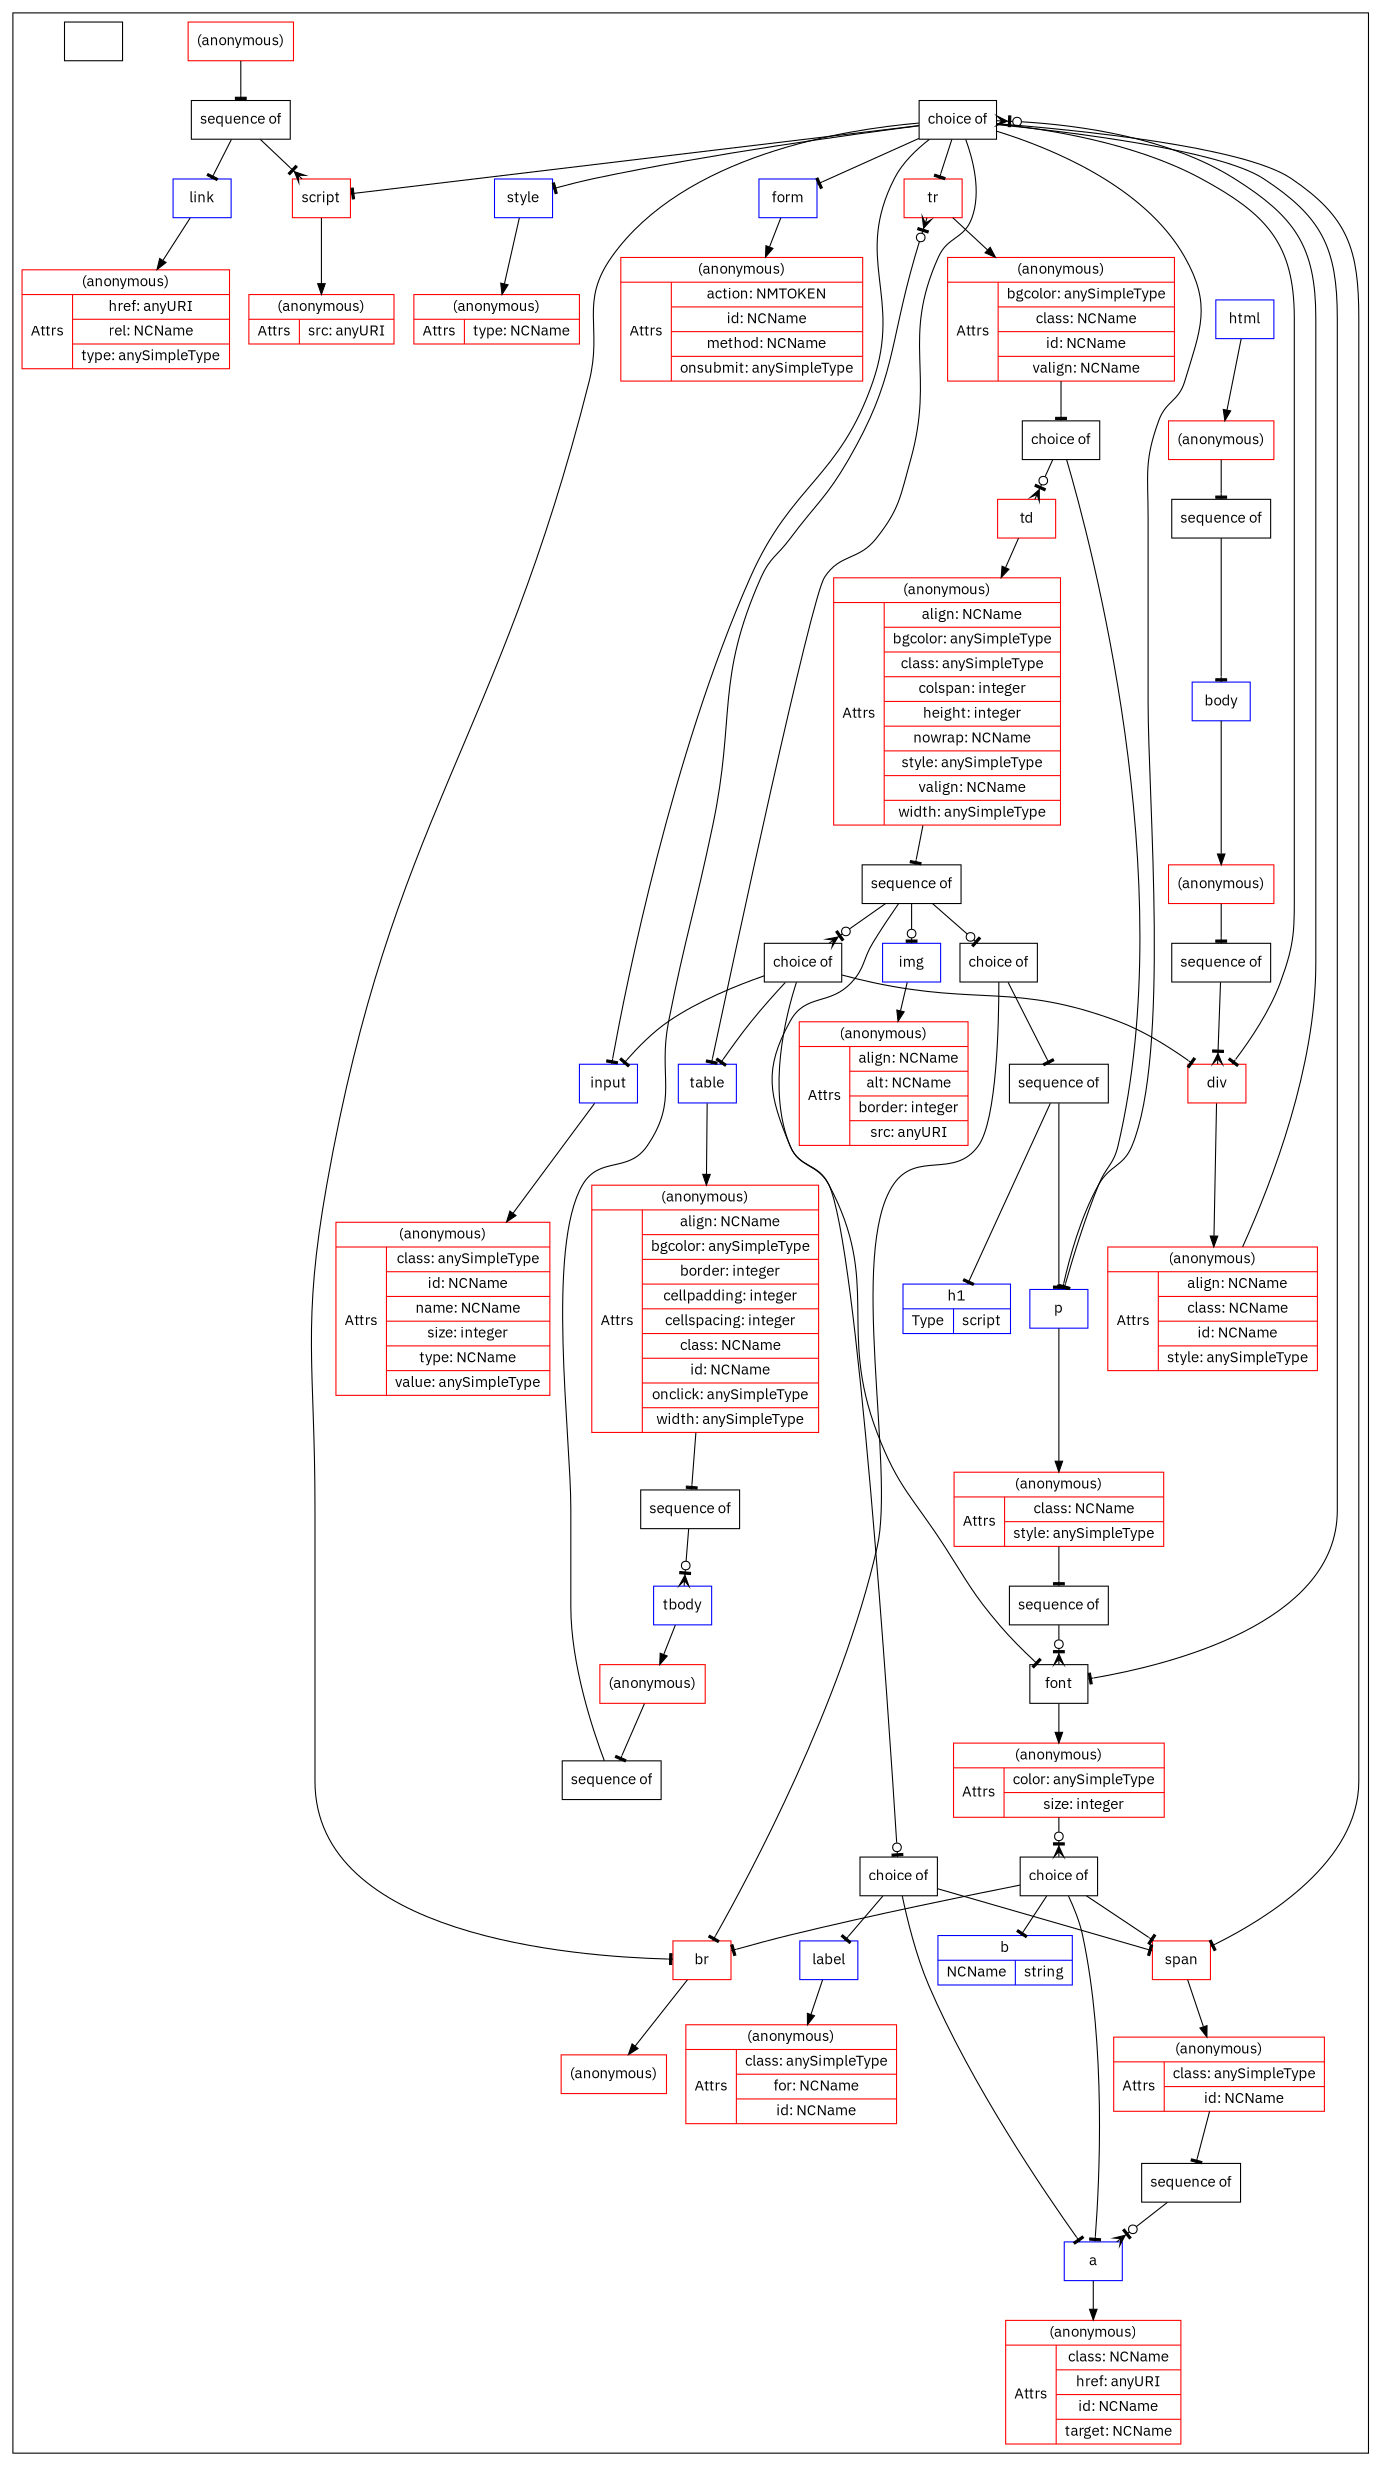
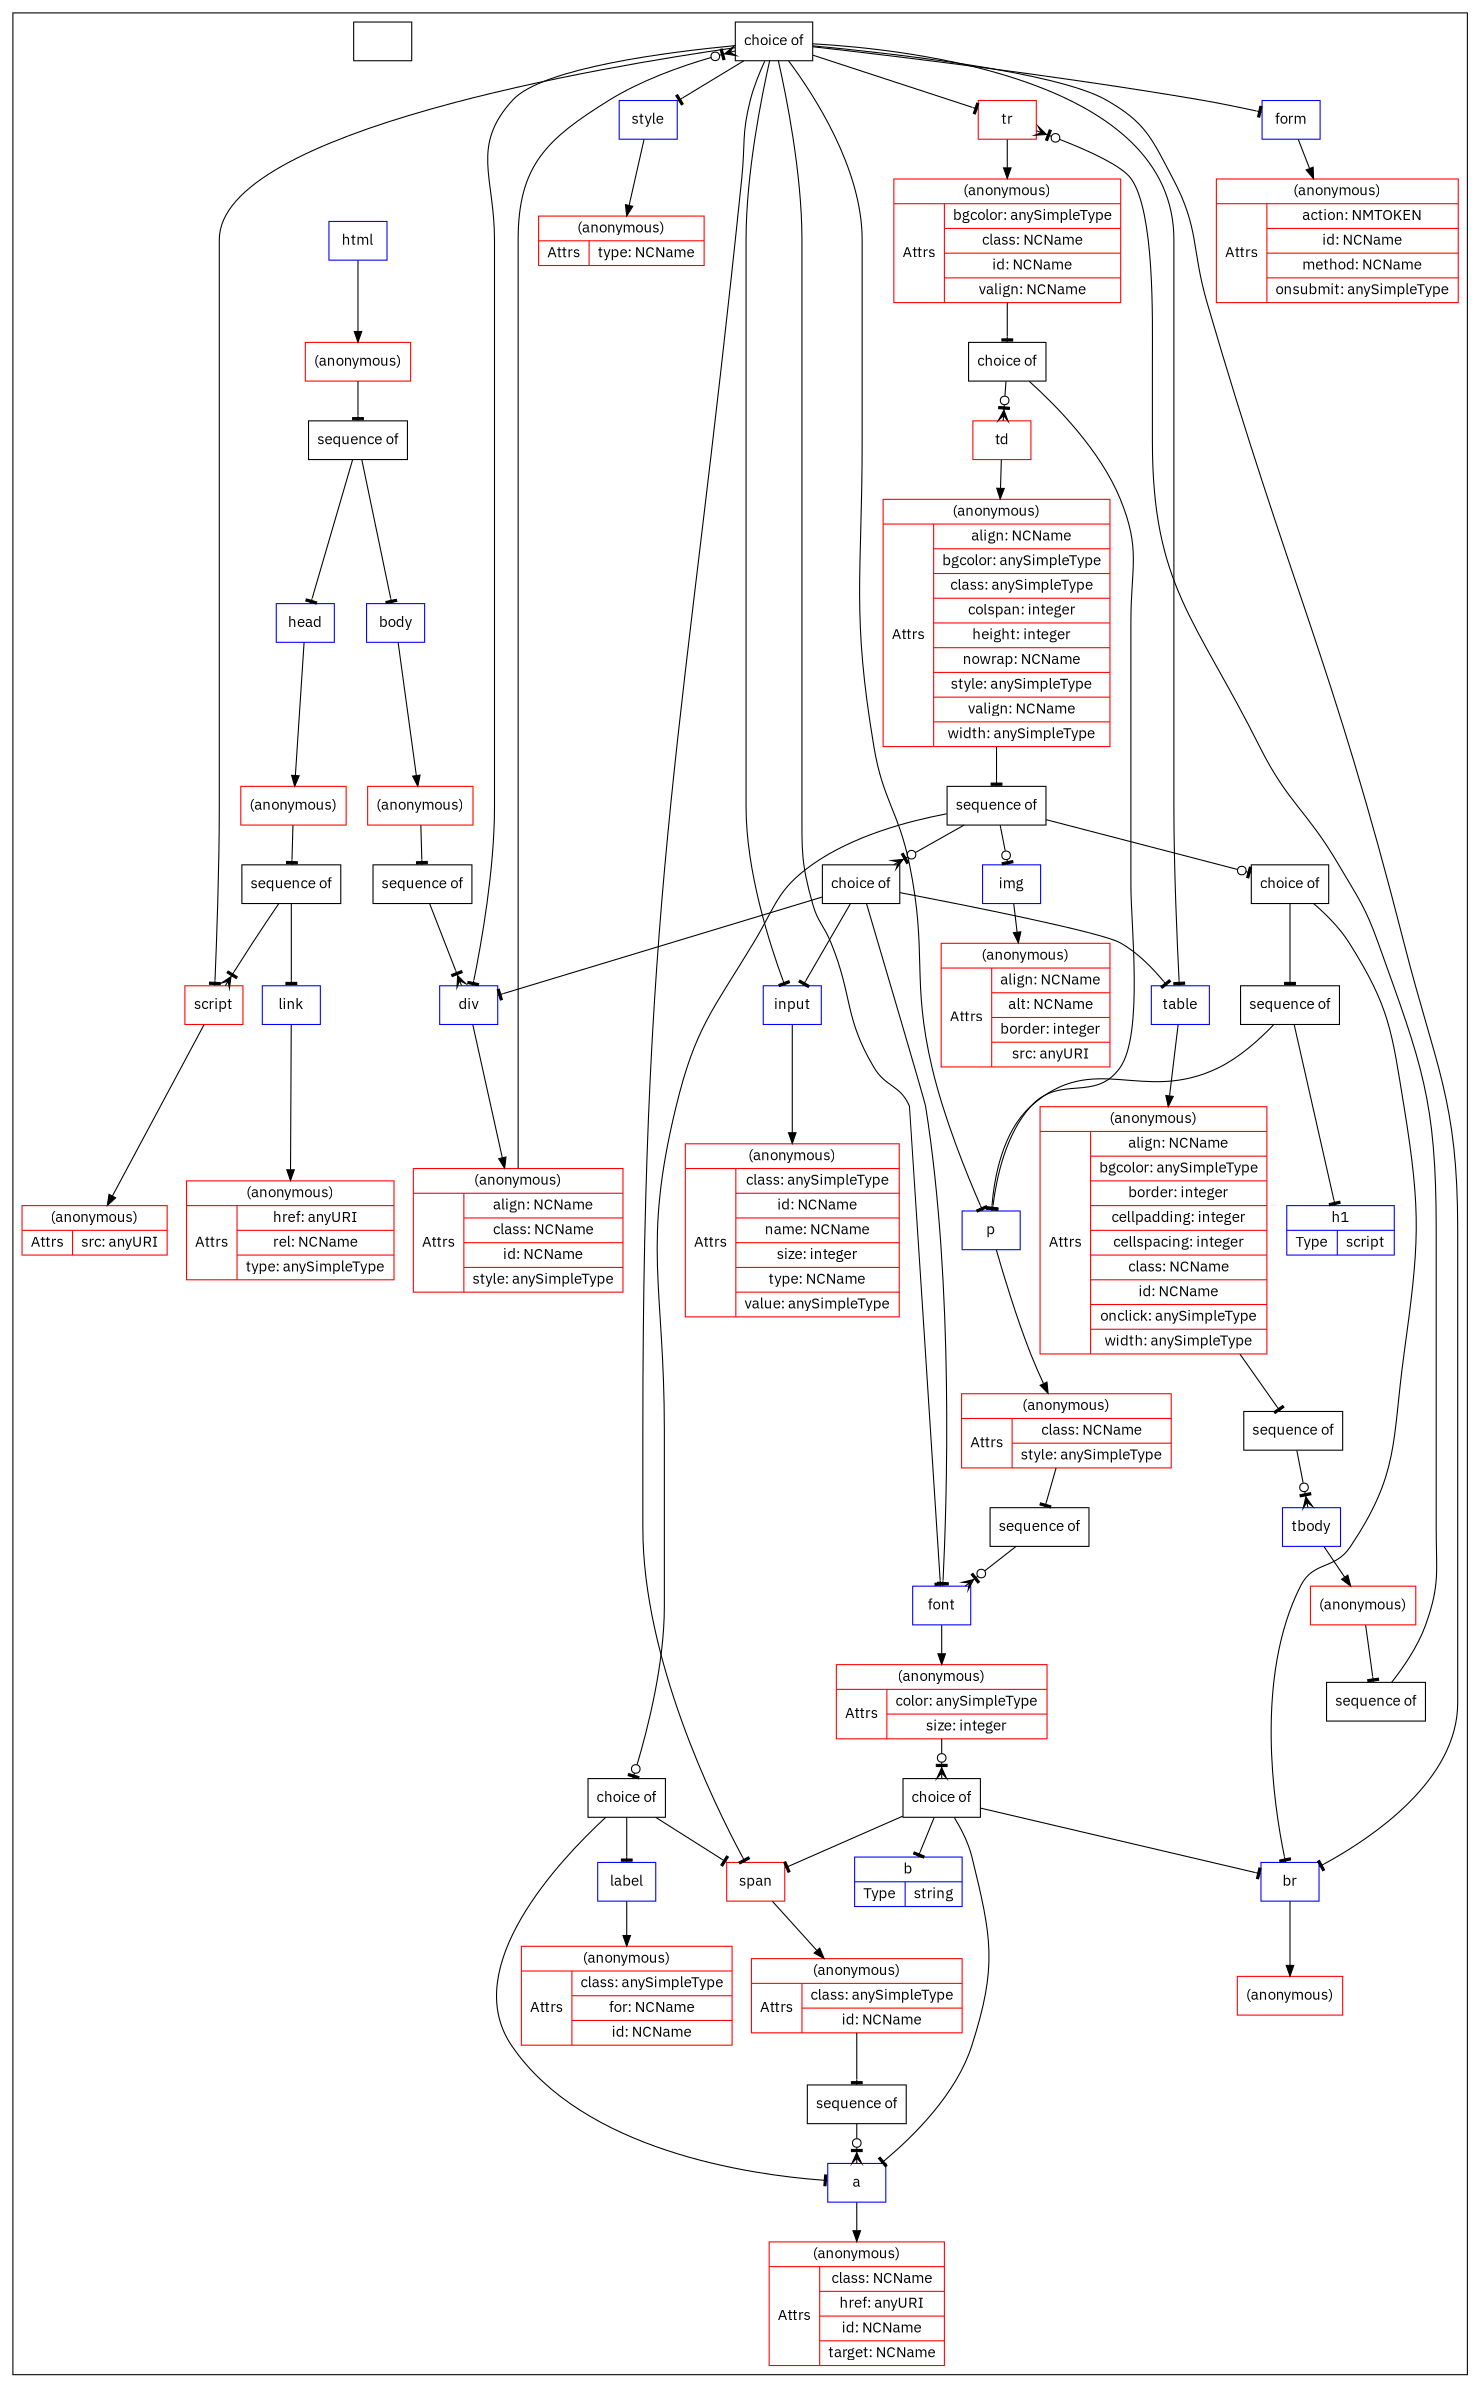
none -> (305, 623)
(1217, 1084) -> (469, 1005)
(1059, 1684) -> (942, 1606)
(702, 1960) -> (1290, 1882)
(977, 1972) -> (880, 1894)
